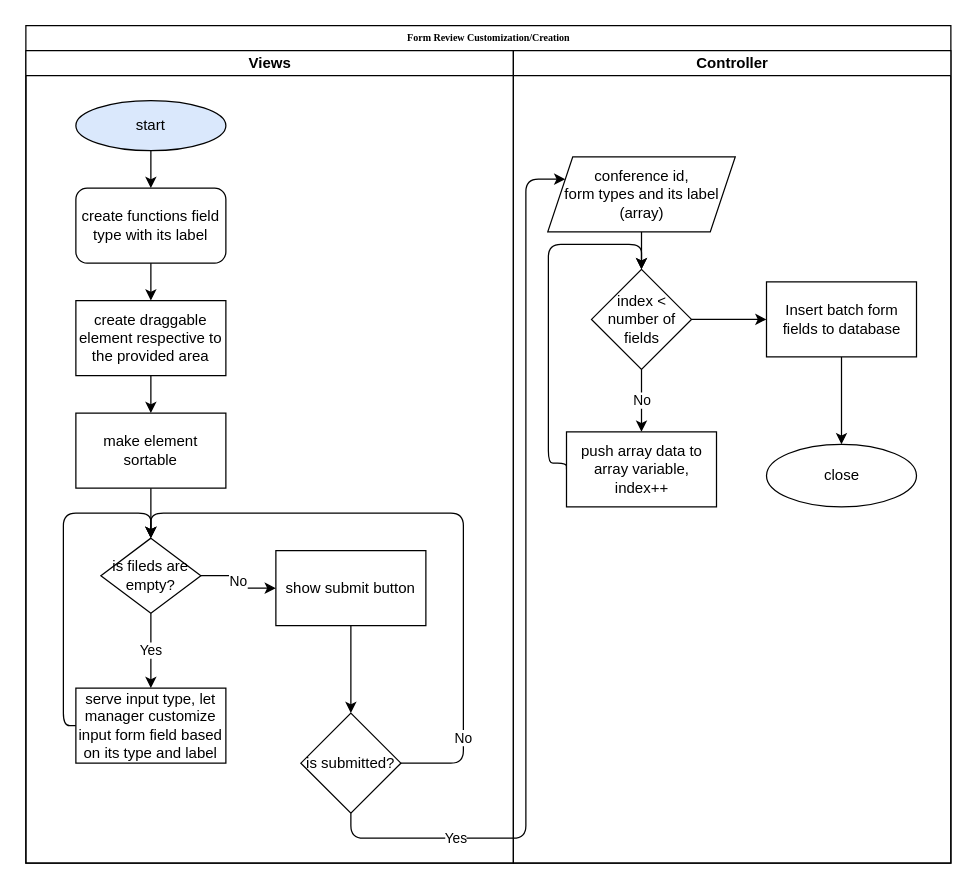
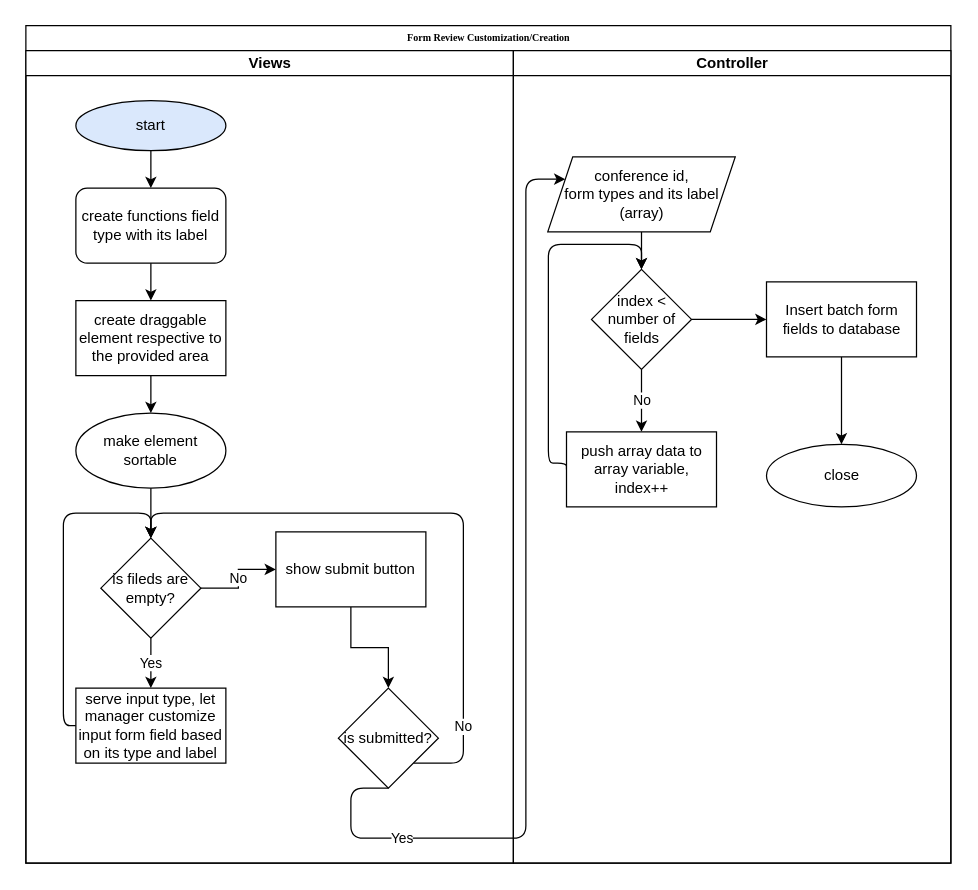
(151, 451) -> (151, 451)
(151, 576) -> (151, 588)
(351, 588) -> (351, 569)
(351, 763) -> (388, 738)
